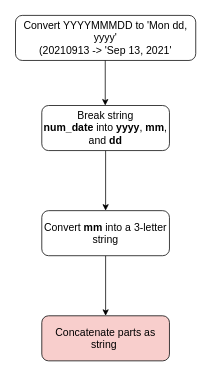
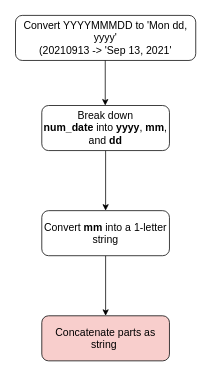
(105, 128) -> (105, 128)
(105, 233) -> (105, 233)
